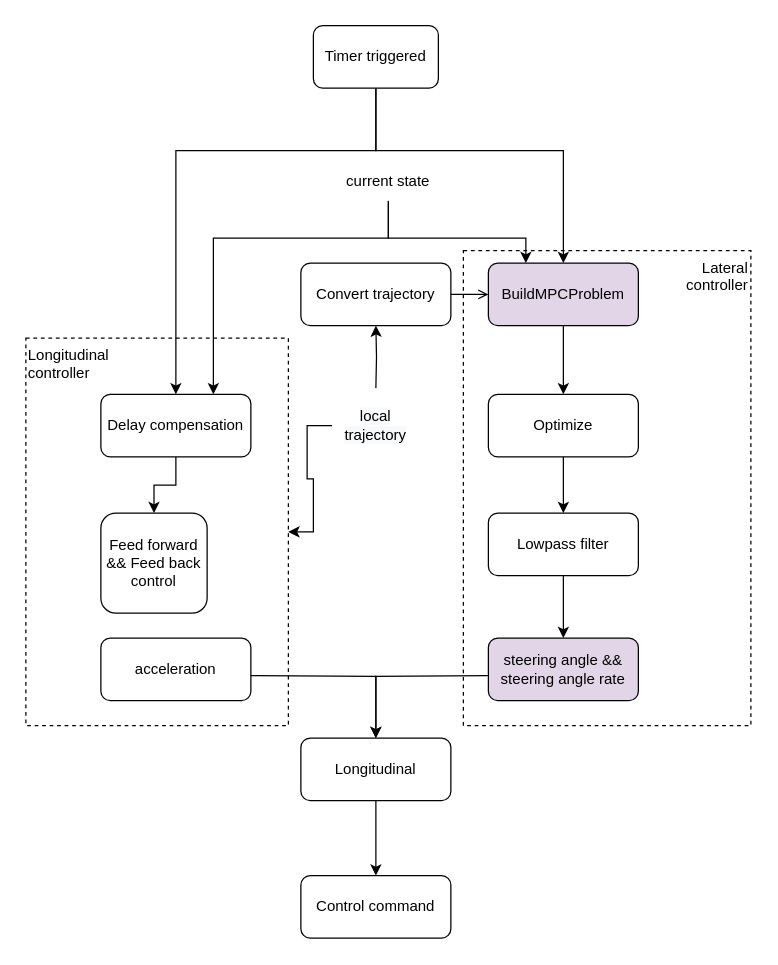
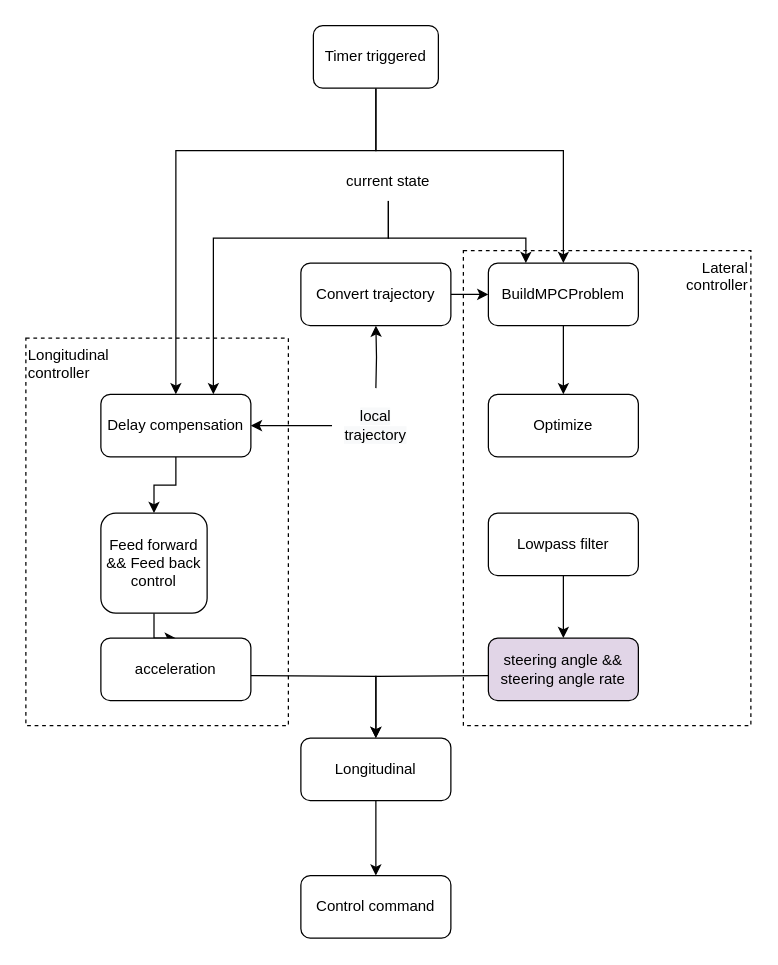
(480, 294) -> (478, 294)
(563, 294) -> (563, 294)
(563, 481) -> none
(313, 483) -> (284, 426)
none -> (154, 626)
